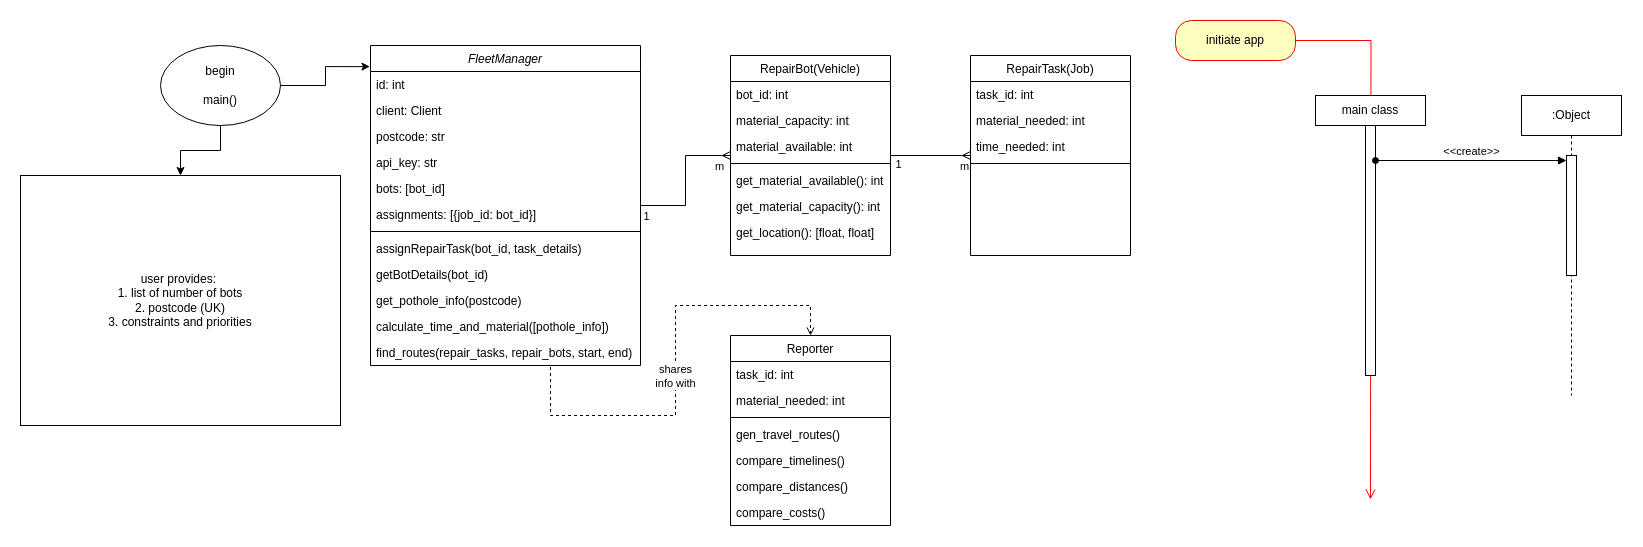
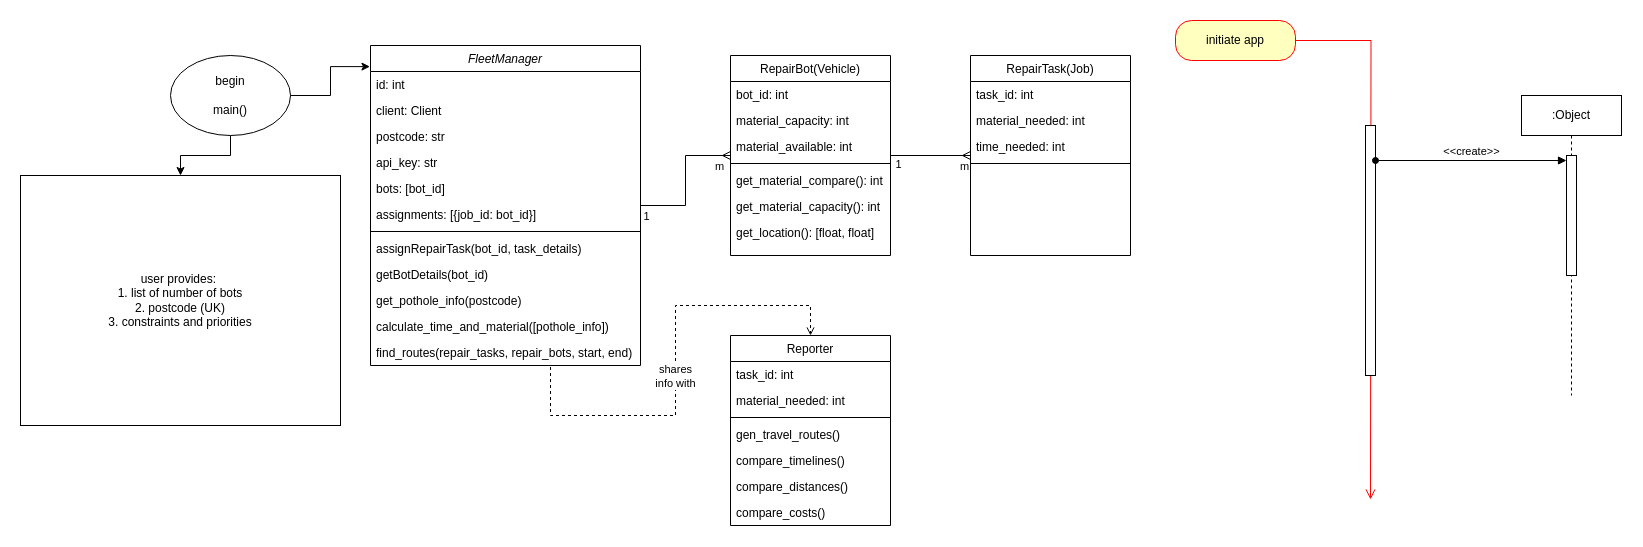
(221, 86) -> (231, 96)
(1371, 111) -> none
(821, 181) -> (819, 181)
